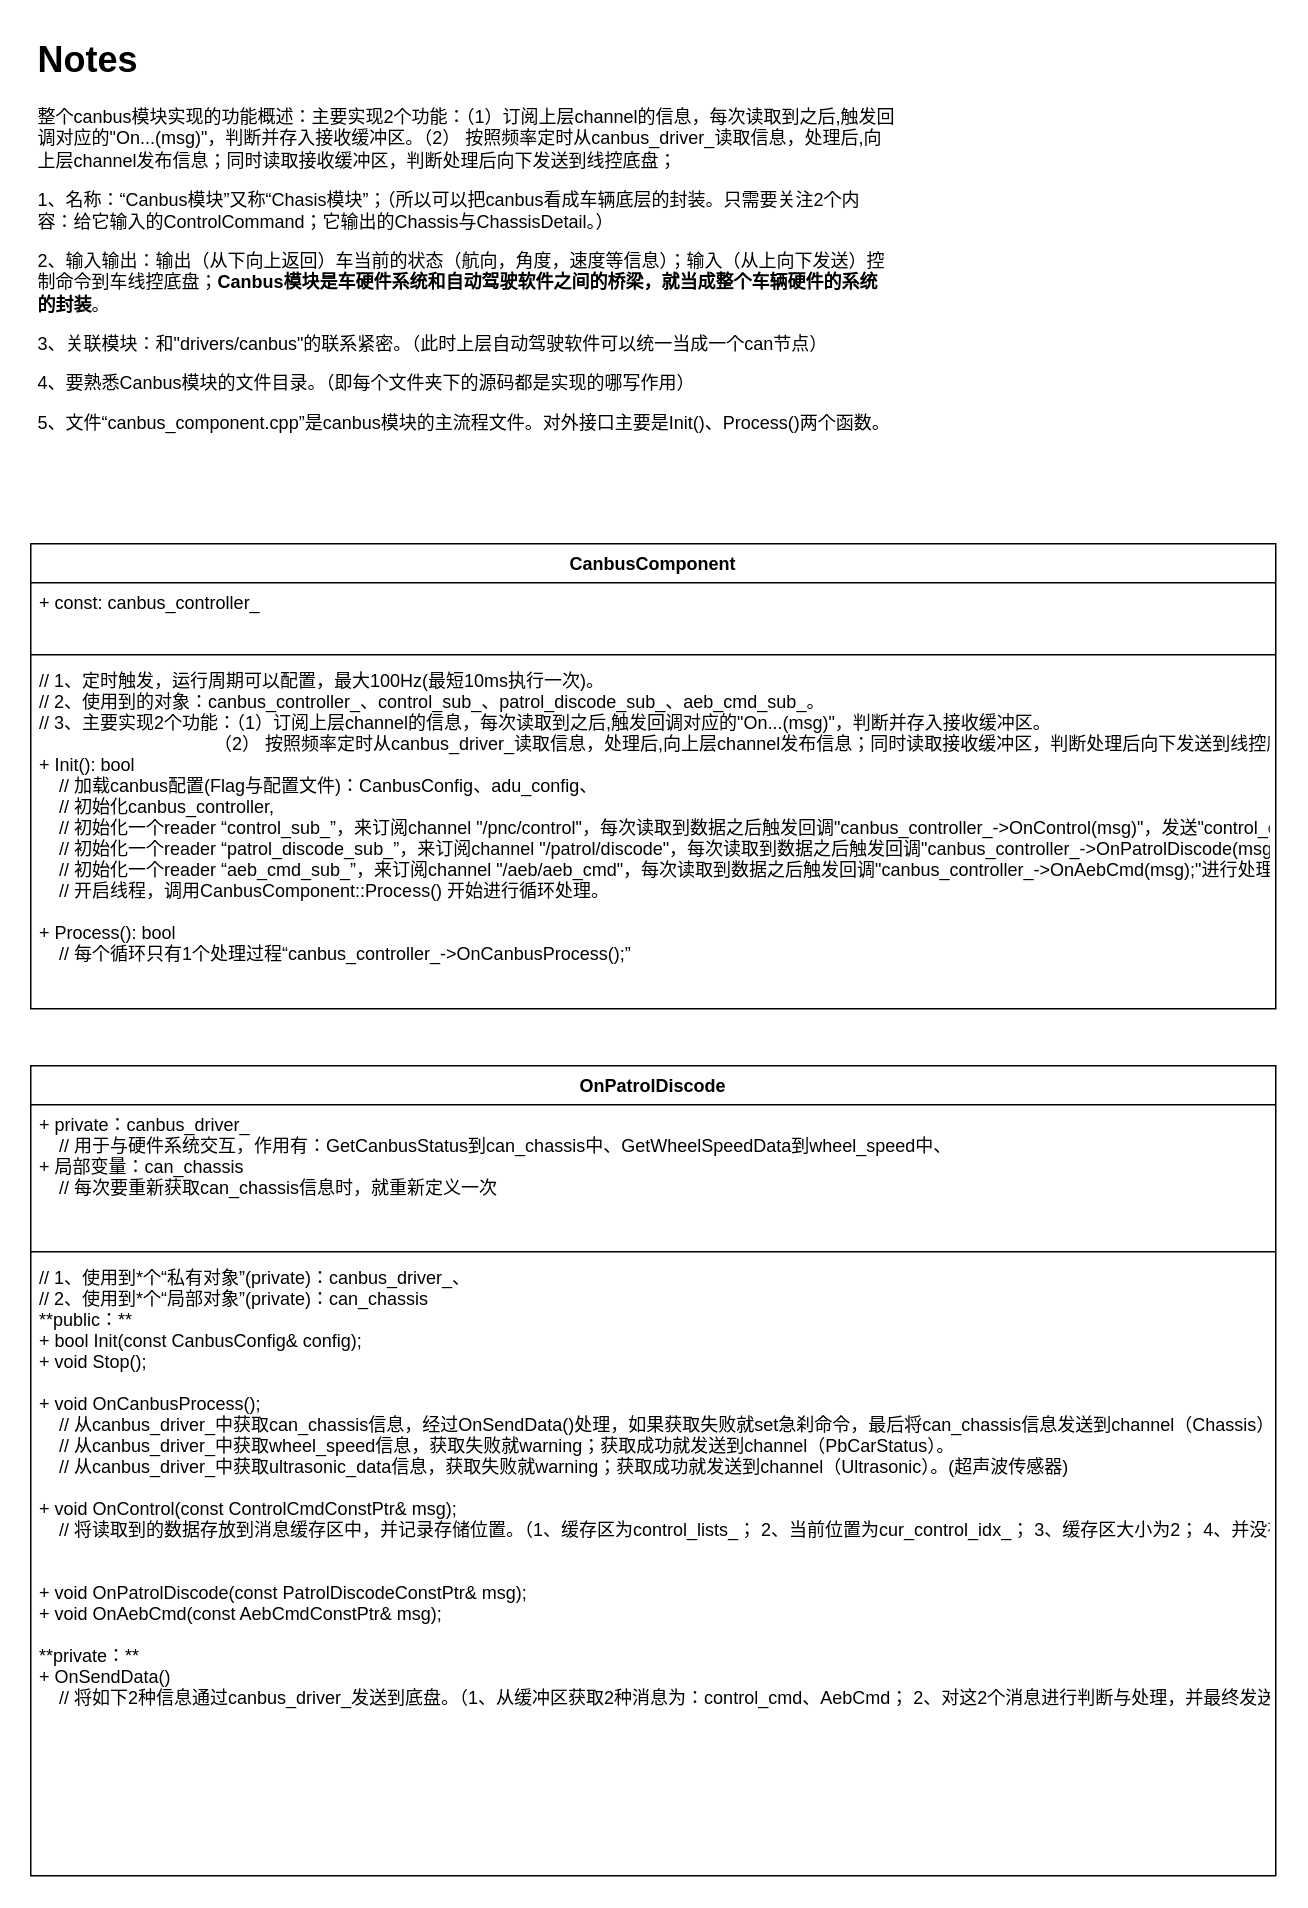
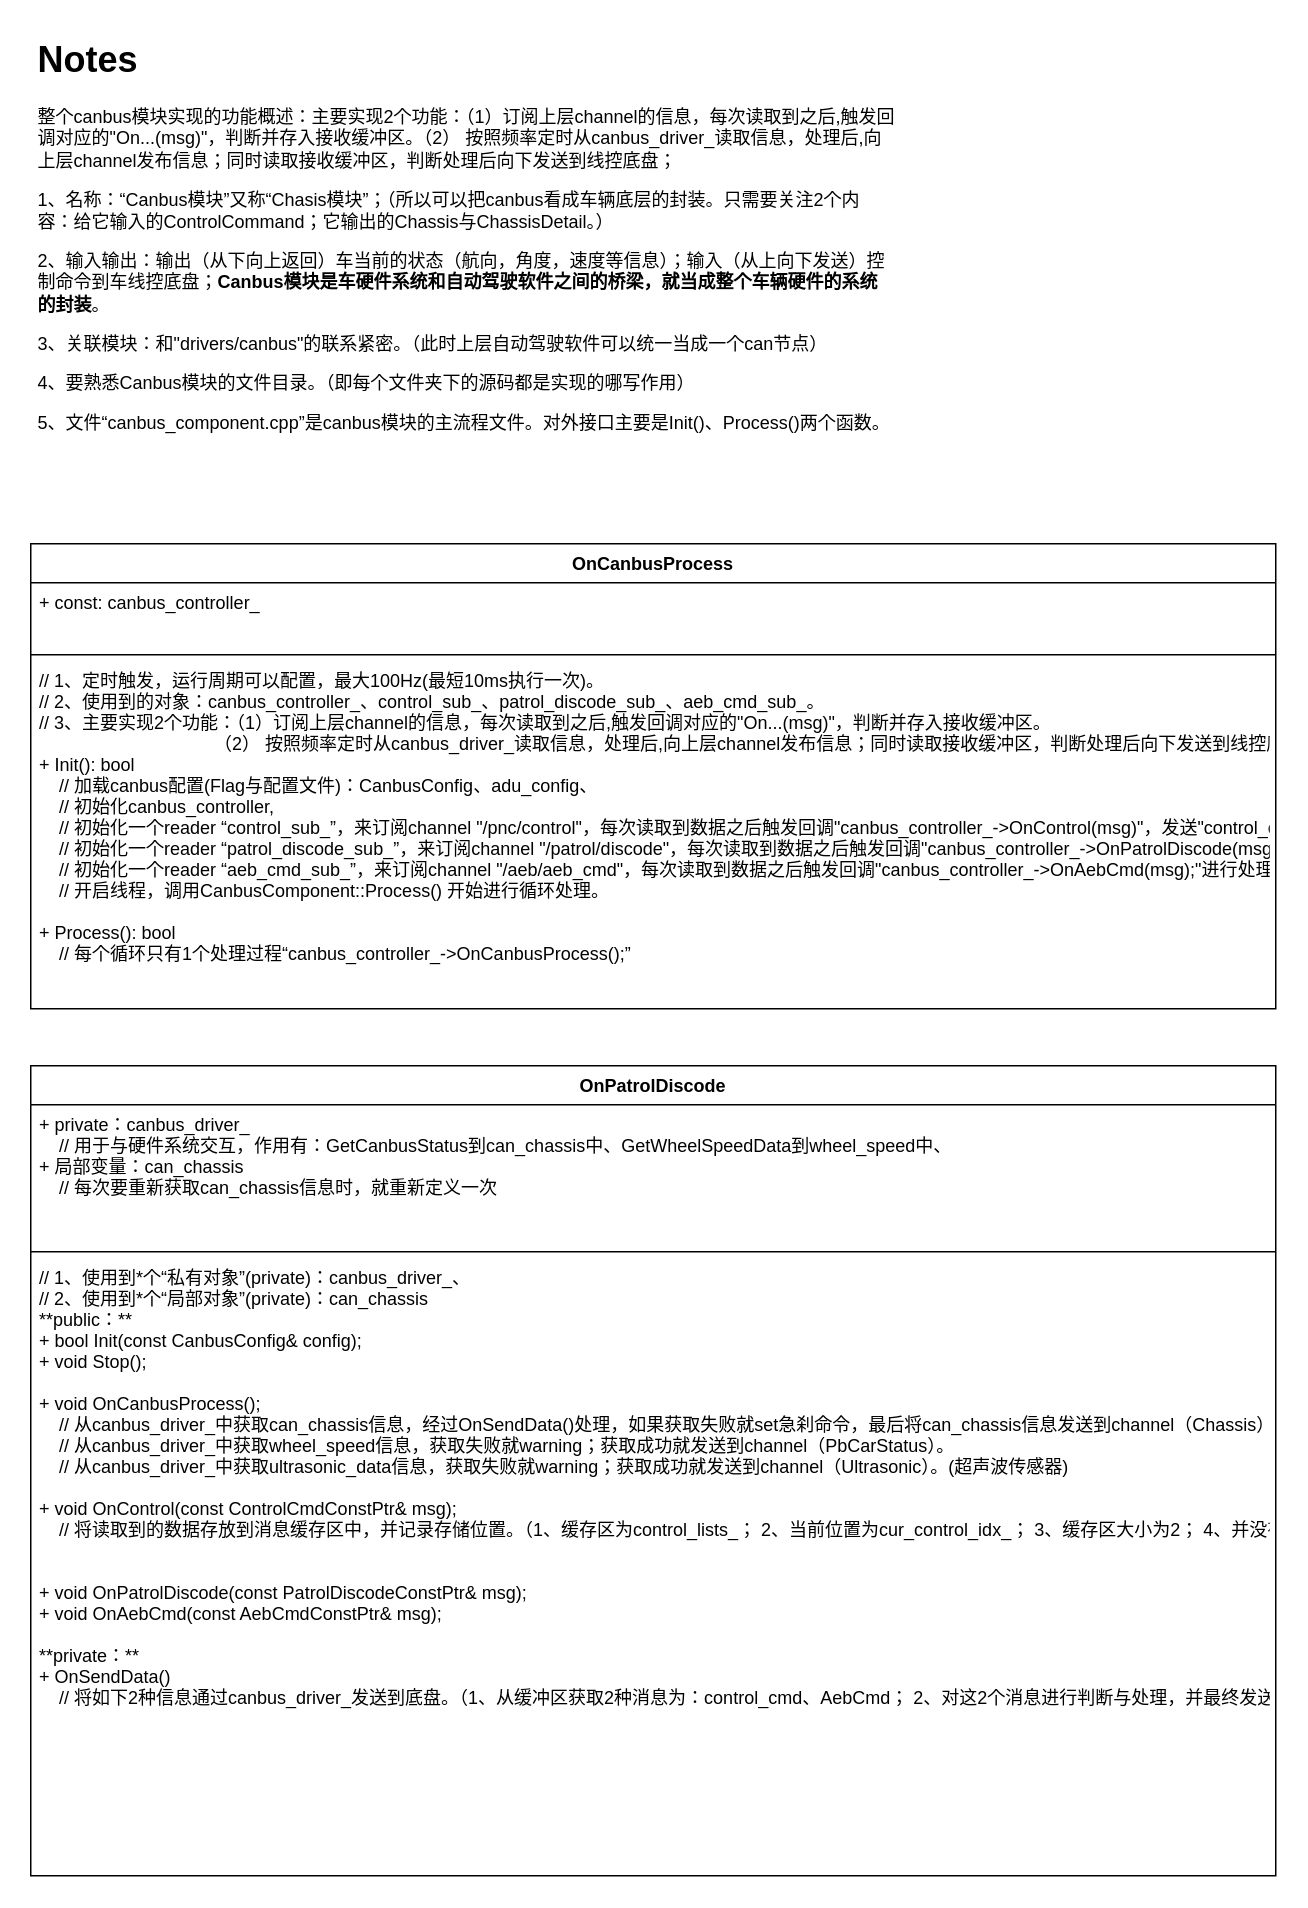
(653, 564) -> (653, 564)
